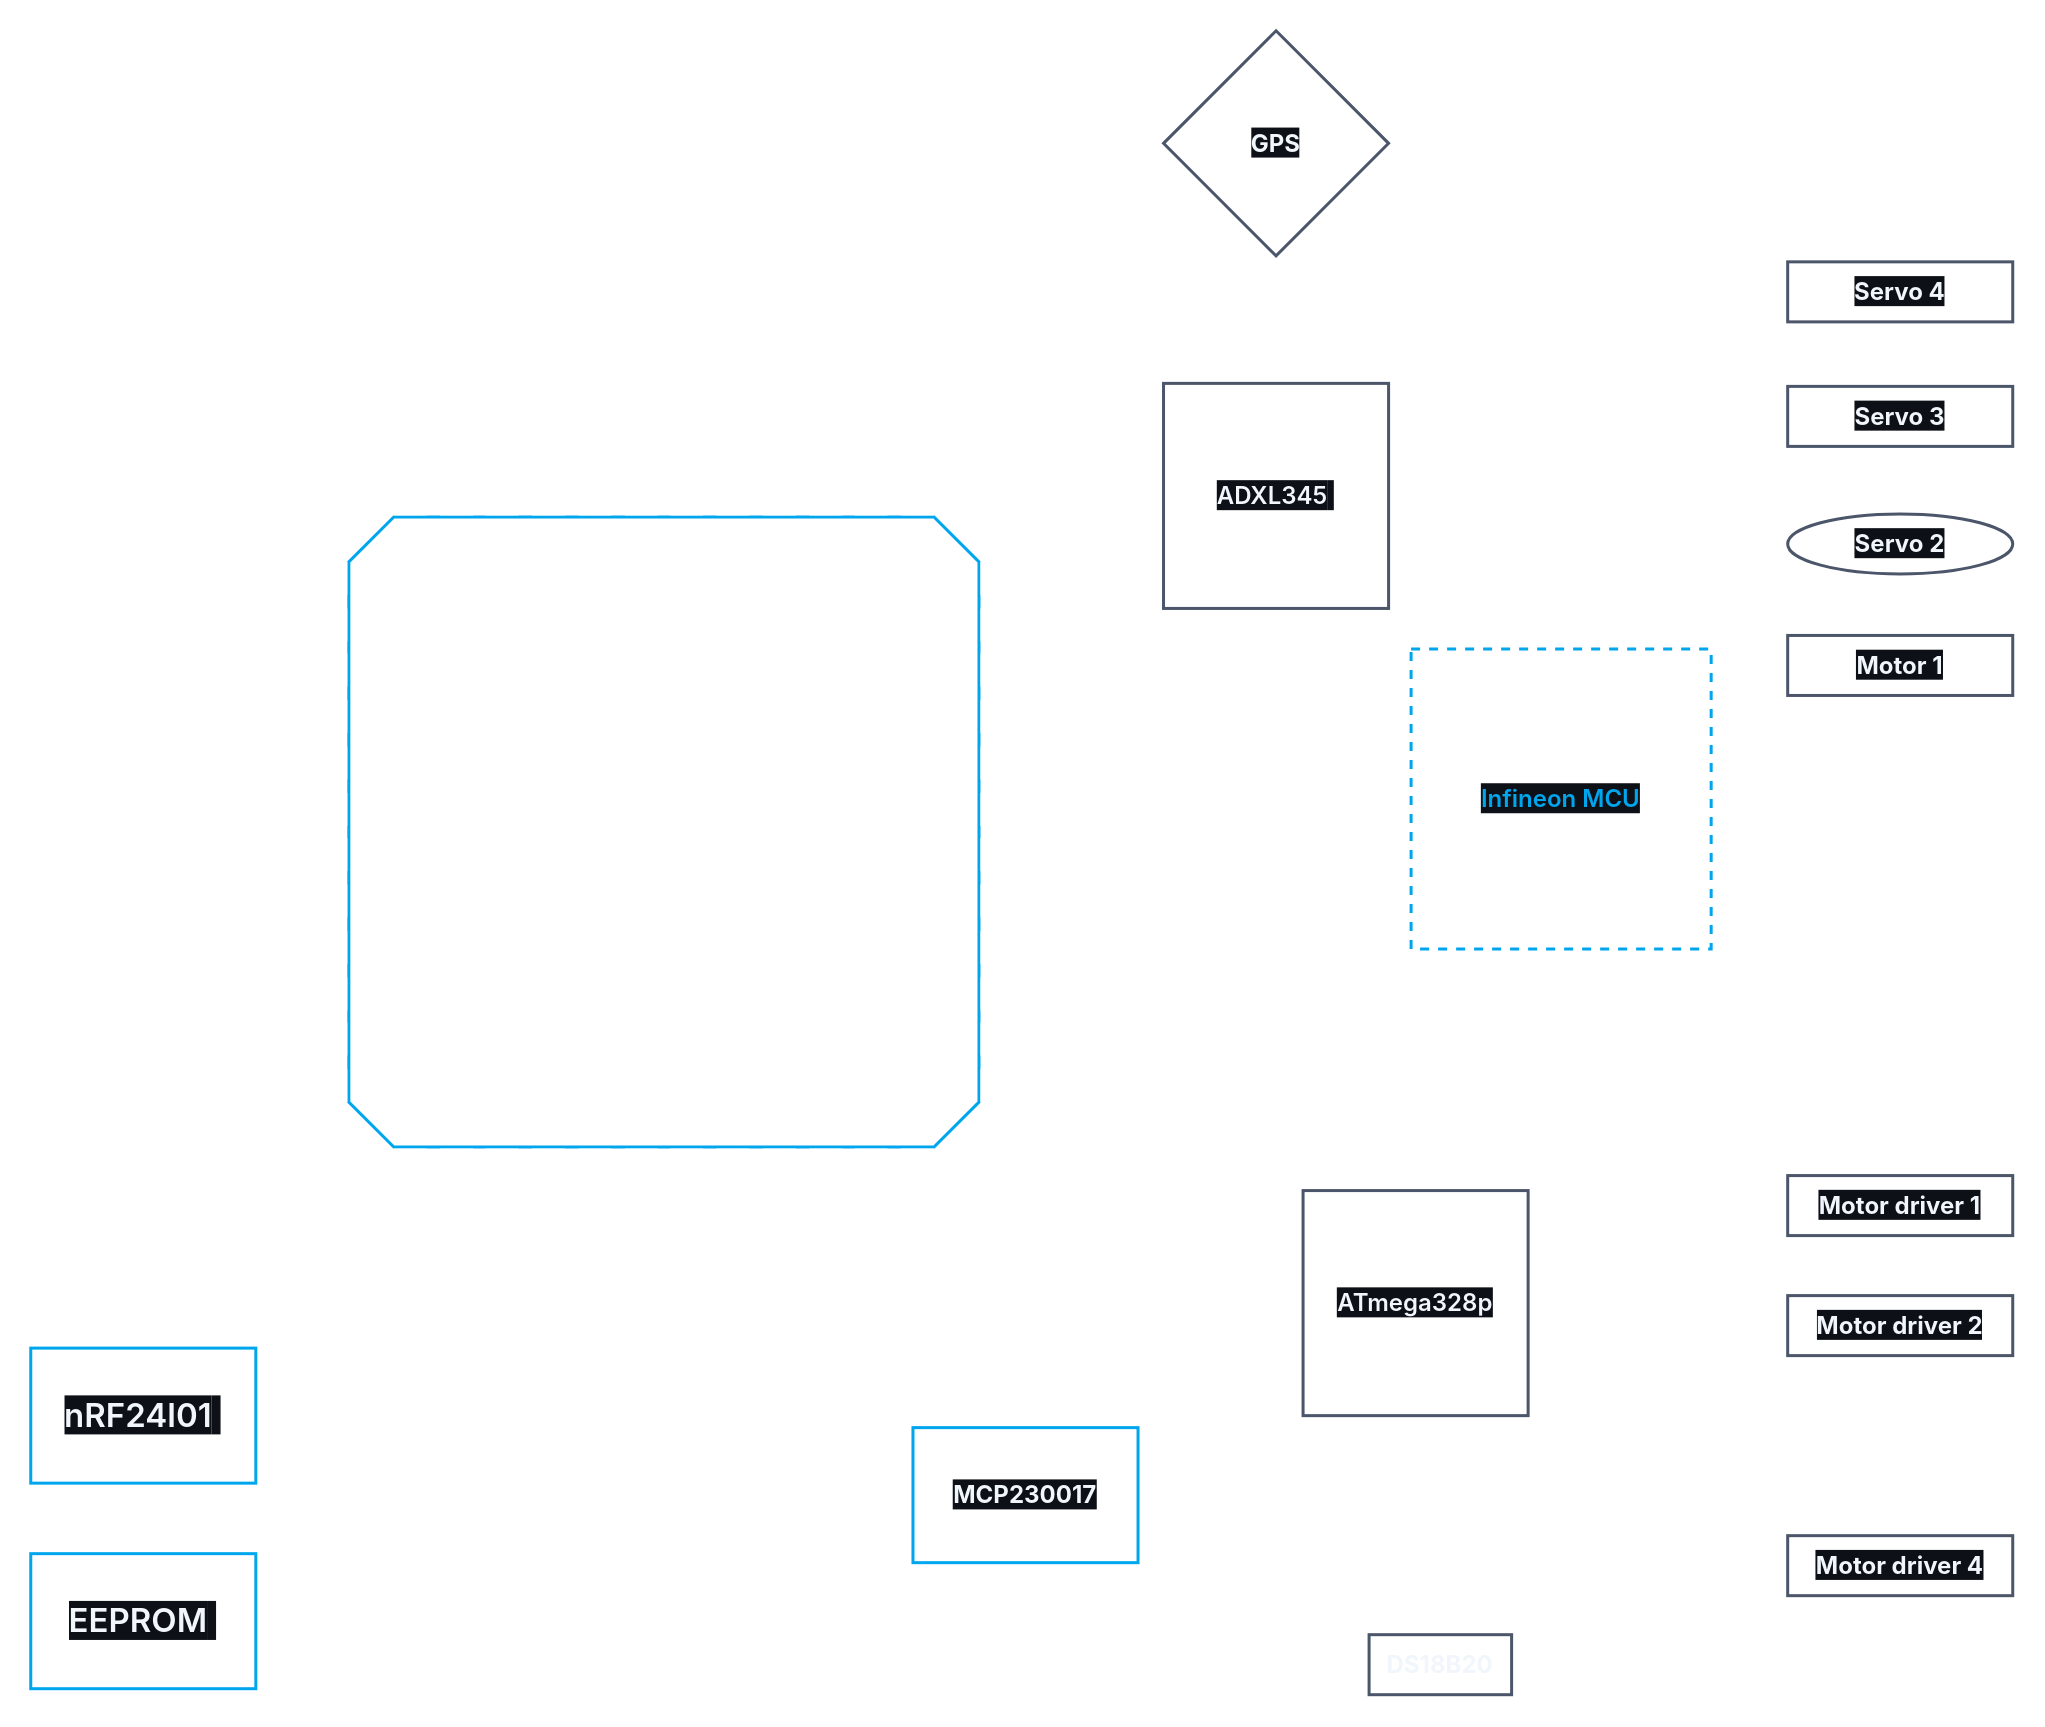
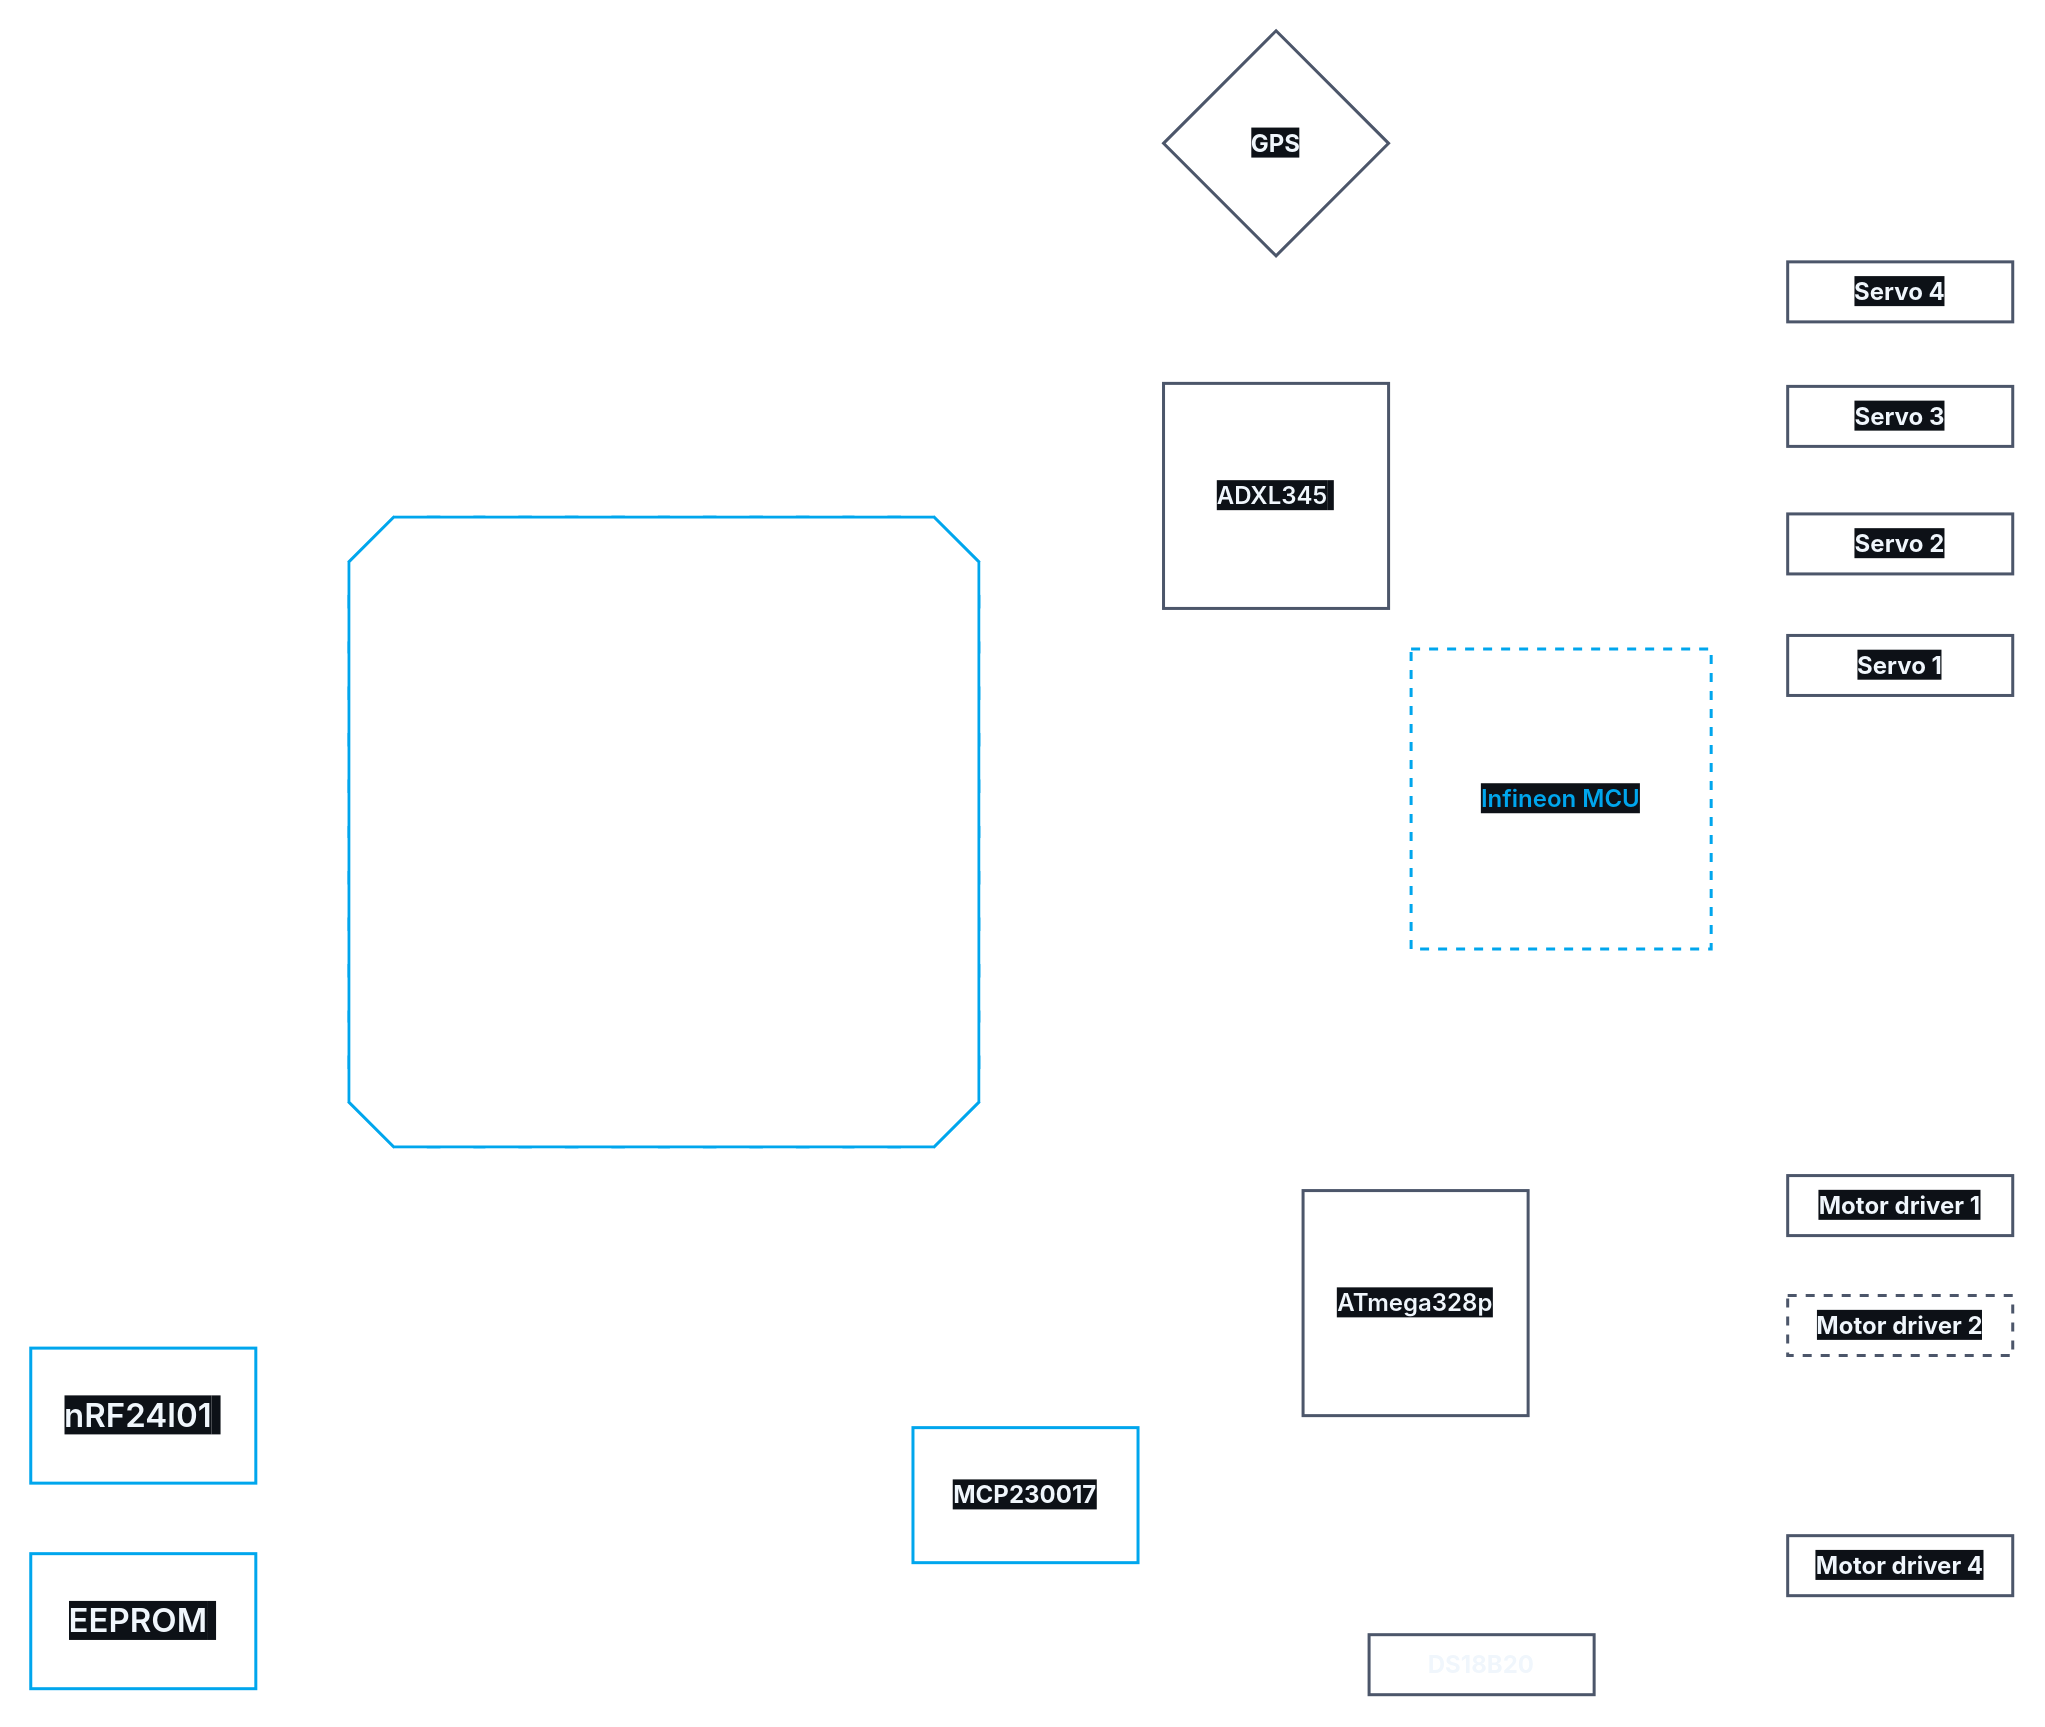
(1900, 544) -> (1900, 544)
(1900, 665) -> (1900, 665)
(1900, 1325) -> (1900, 1325)
(1440, 1664) -> (1481, 1664)
